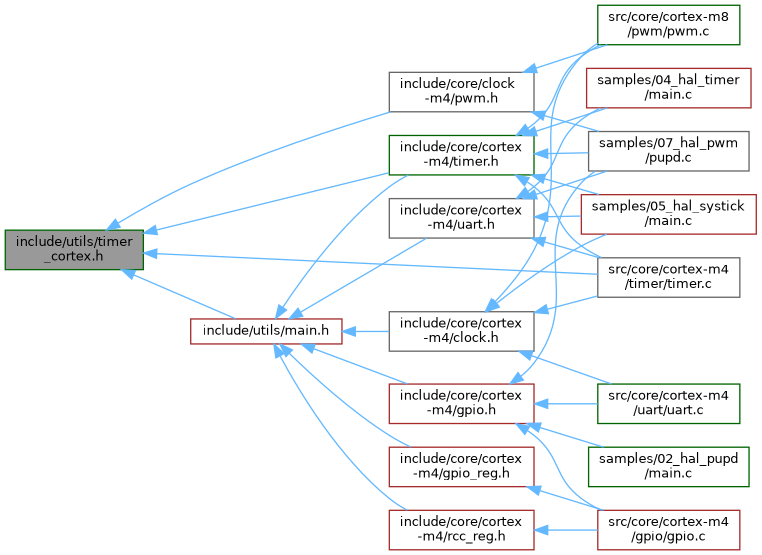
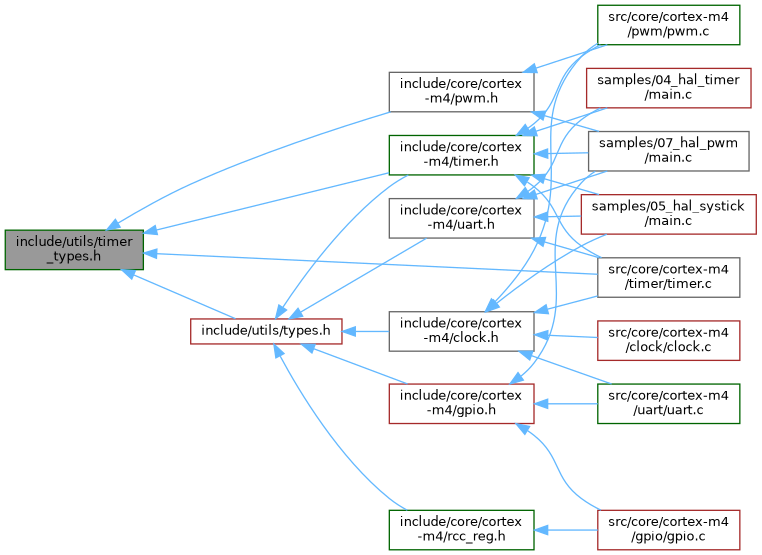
(669, 25) -> (669, 25)
(462, 92) -> (462, 92)
(669, 151) -> (669, 151)
(74, 250) -> (74, 250)
(266, 331) -> (266, 331)
none -> (669, 341)
(462, 467) -> none
(669, 467) -> none
(462, 530) -> (462, 530)
